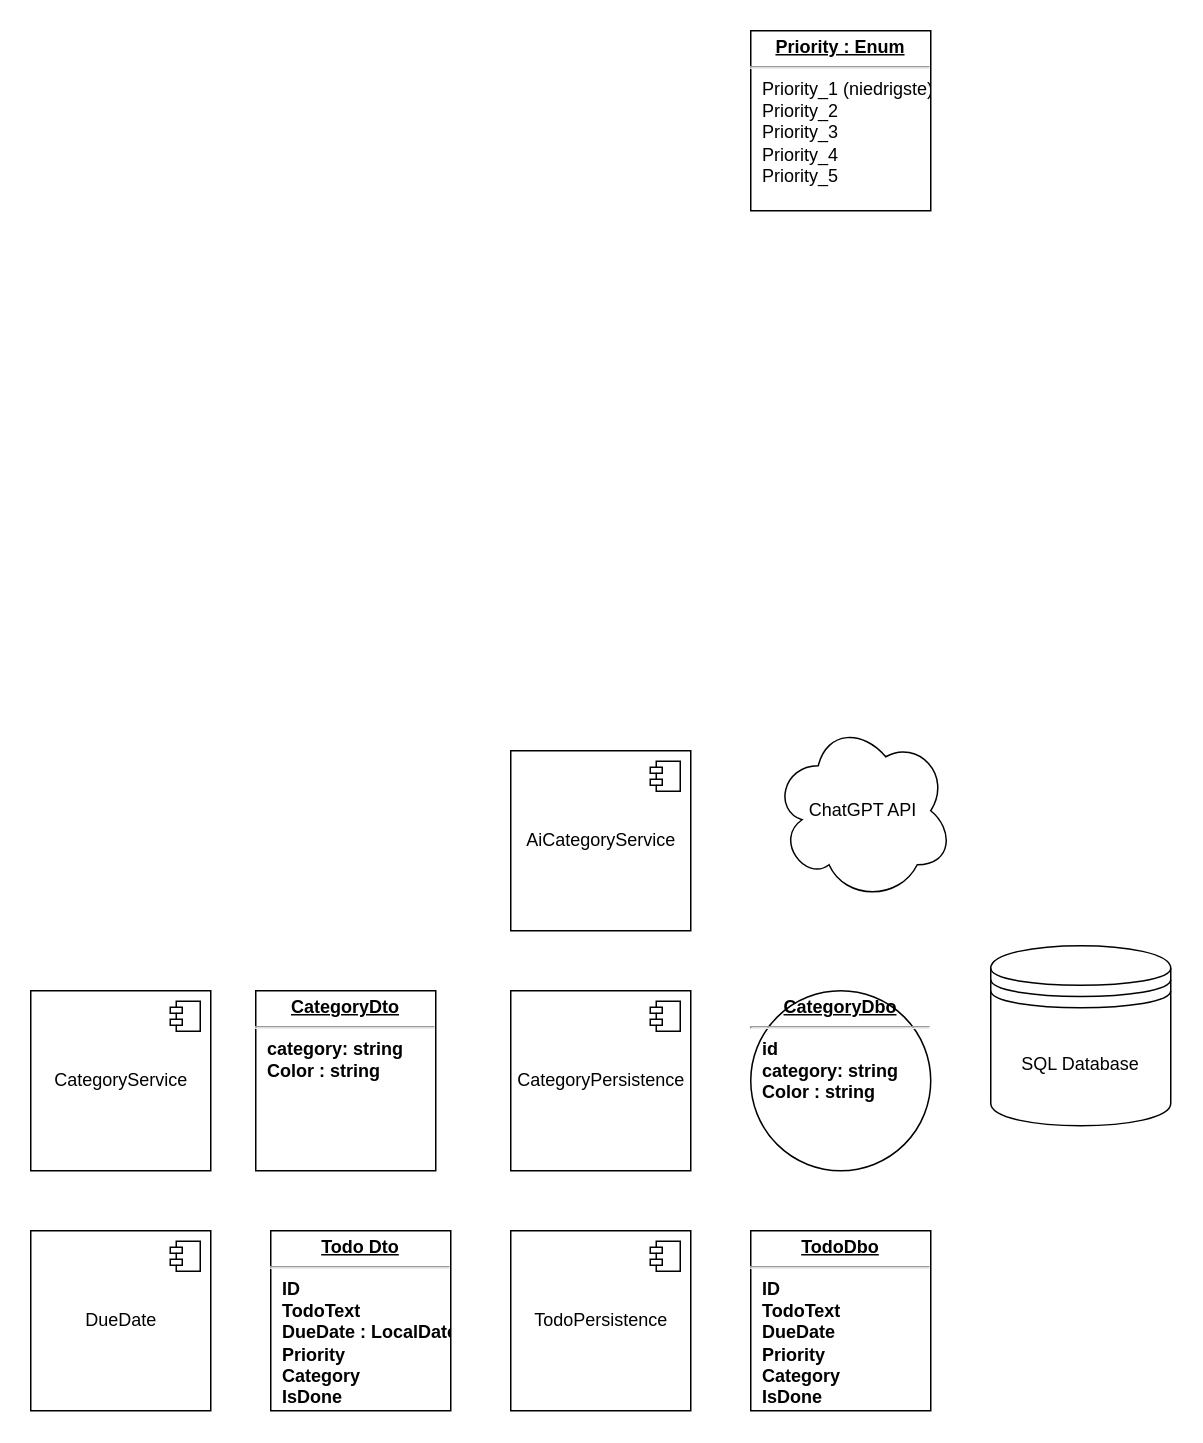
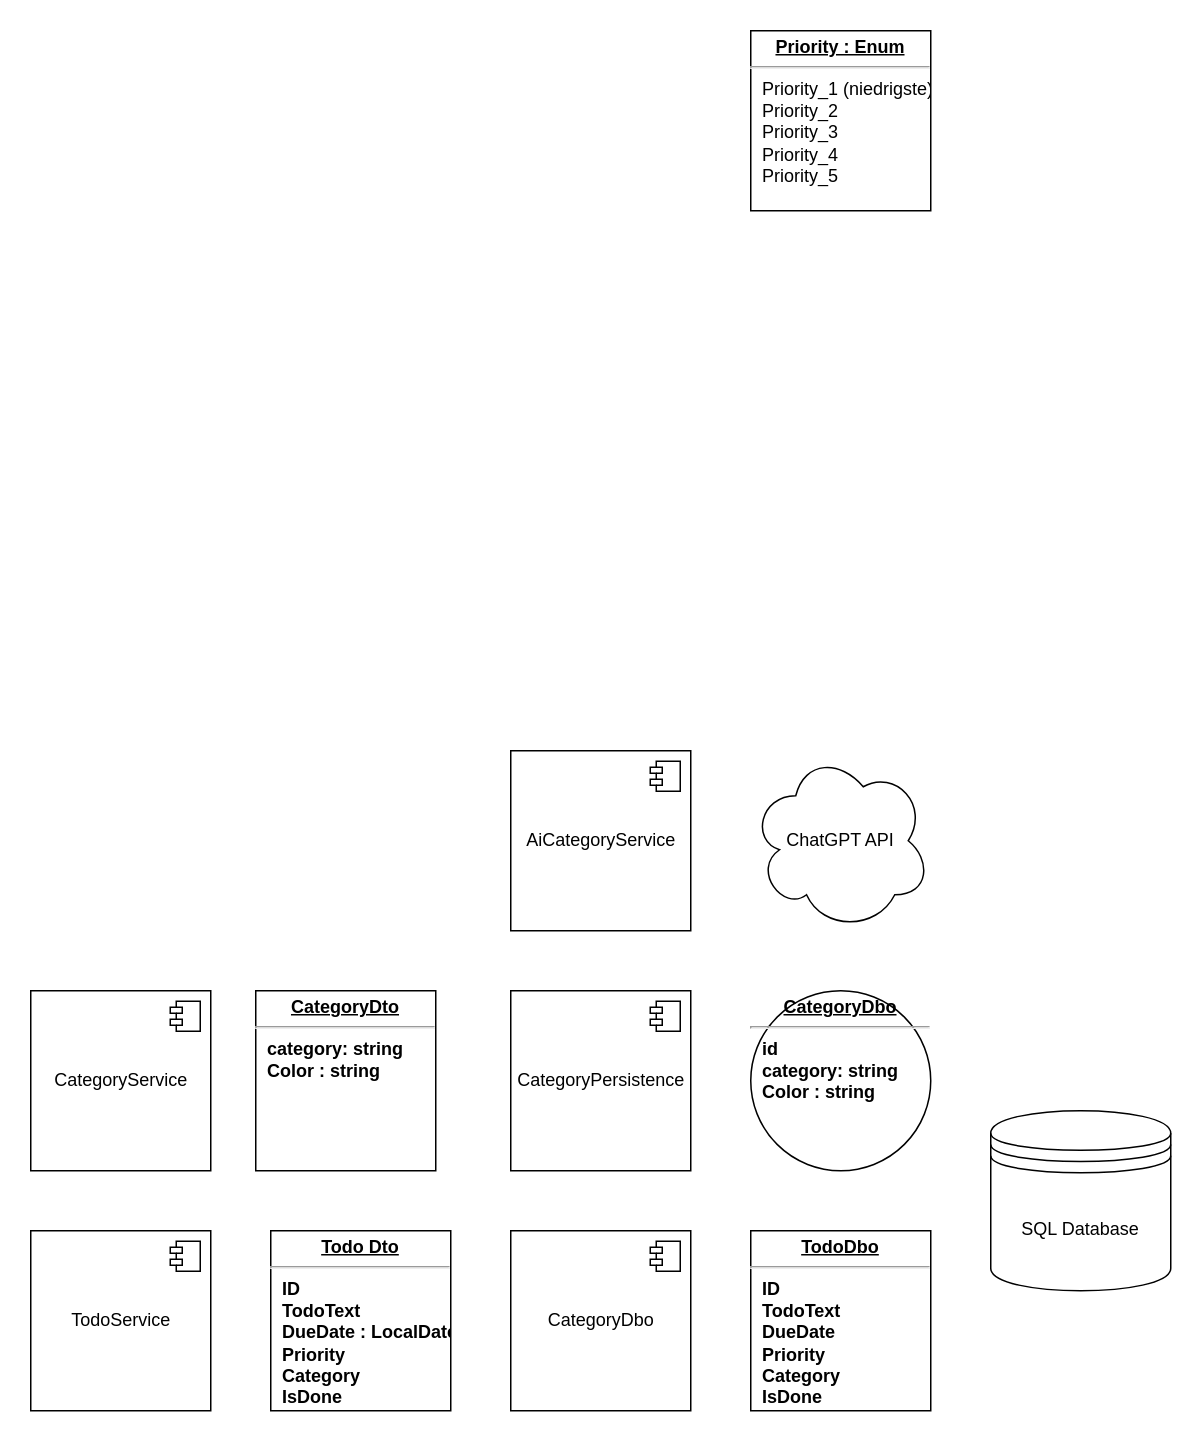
(863, 811) -> (841, 841)
(1081, 1036) -> (1081, 1201)
(122, 1321) -> (122, 1321)
(602, 1321) -> (602, 1321)
